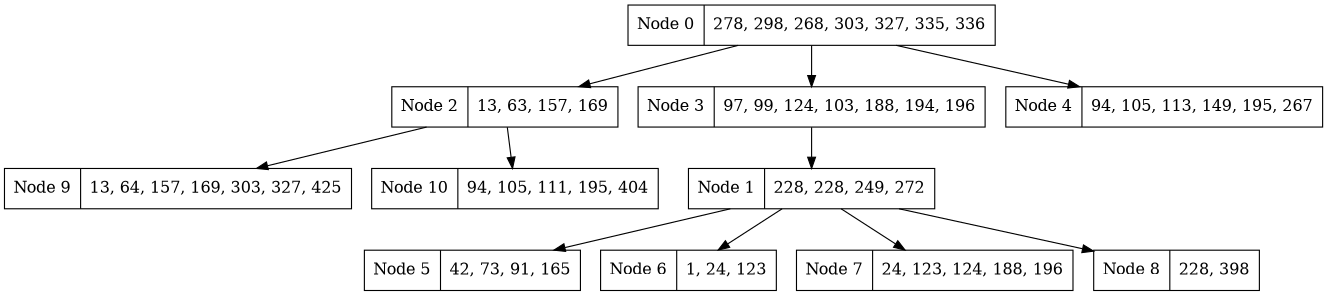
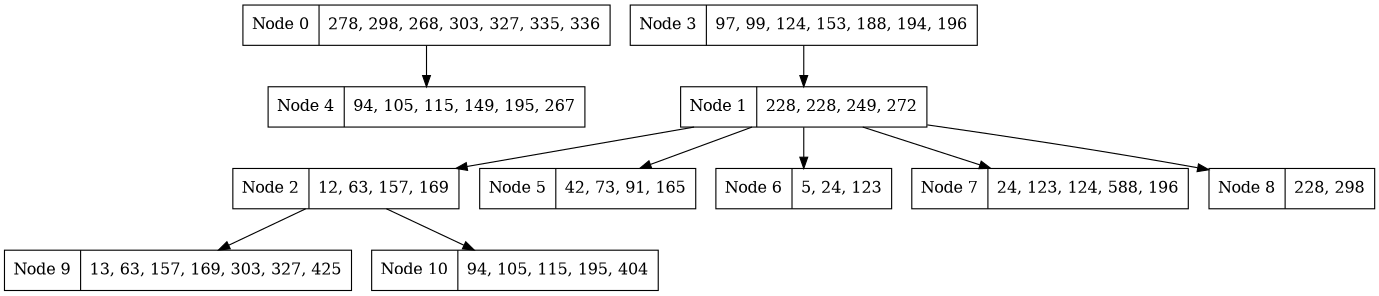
(812, 61) -> none
(664, 65) -> (581, 147)
(543, 106) -> (384, 188)
(850, 106) -> (842, 25)
(1202, 106) -> (465, 106)
(216, 188) -> (216, 270)
(558, 188) -> (558, 270)
(727, 270) -> (842, 188)
(973, 270) -> (1088, 188)
(1215, 270) -> (1330, 188)
